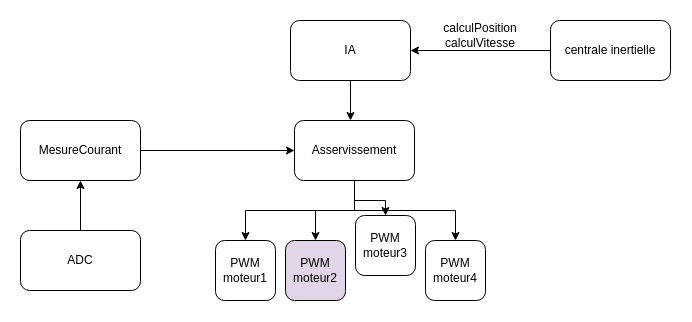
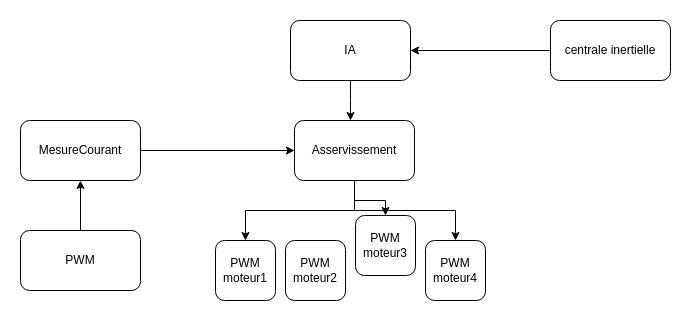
(481, 36) -> none
(316, 223) -> none
(81, 261) -> (81, 261)
(316, 271) -> (316, 271)
